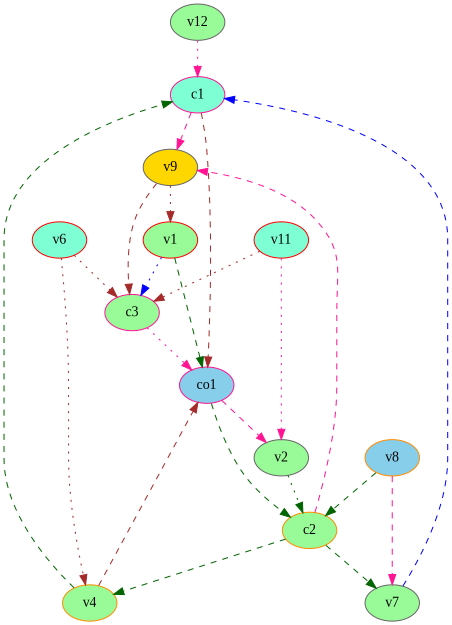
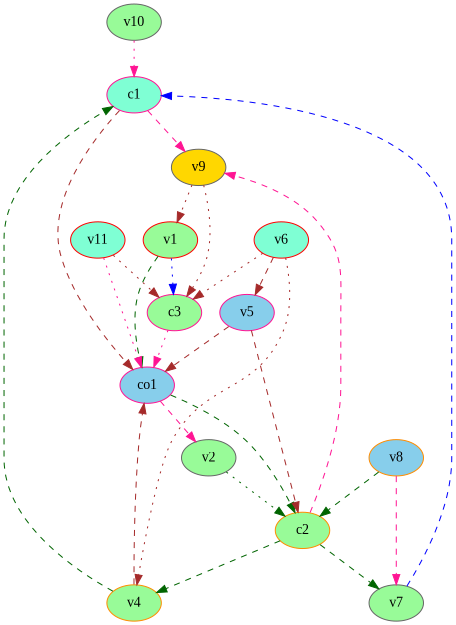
(198, 22) -> (134, 22)
(132, 231) -> (210, 238)
none -> (247, 313)
(281, 344) -> (121, 308)
